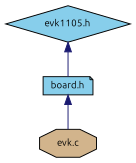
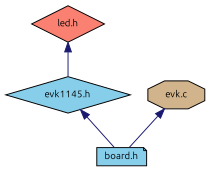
(68, 24) -> (68, 95)
none -> (68, 24)
(68, 117) -> (144, 132)
